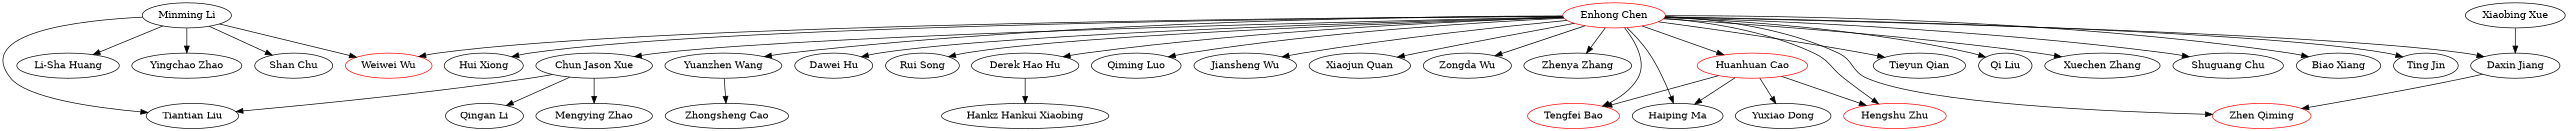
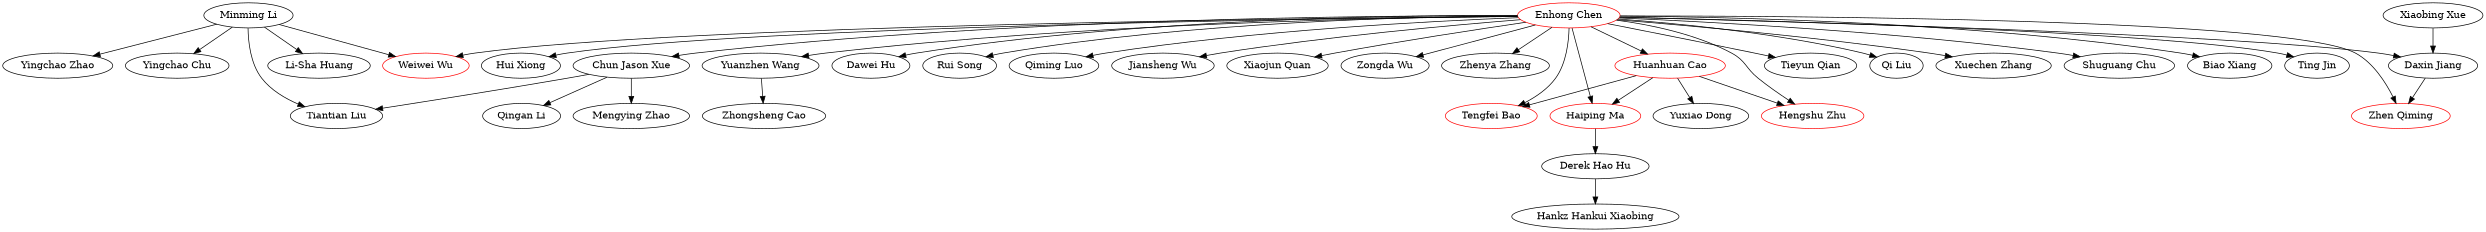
(1279, 33) -> (1595, 138)
(294, 66) -> (177, 66)
(1678, 116) -> (1595, 116)
